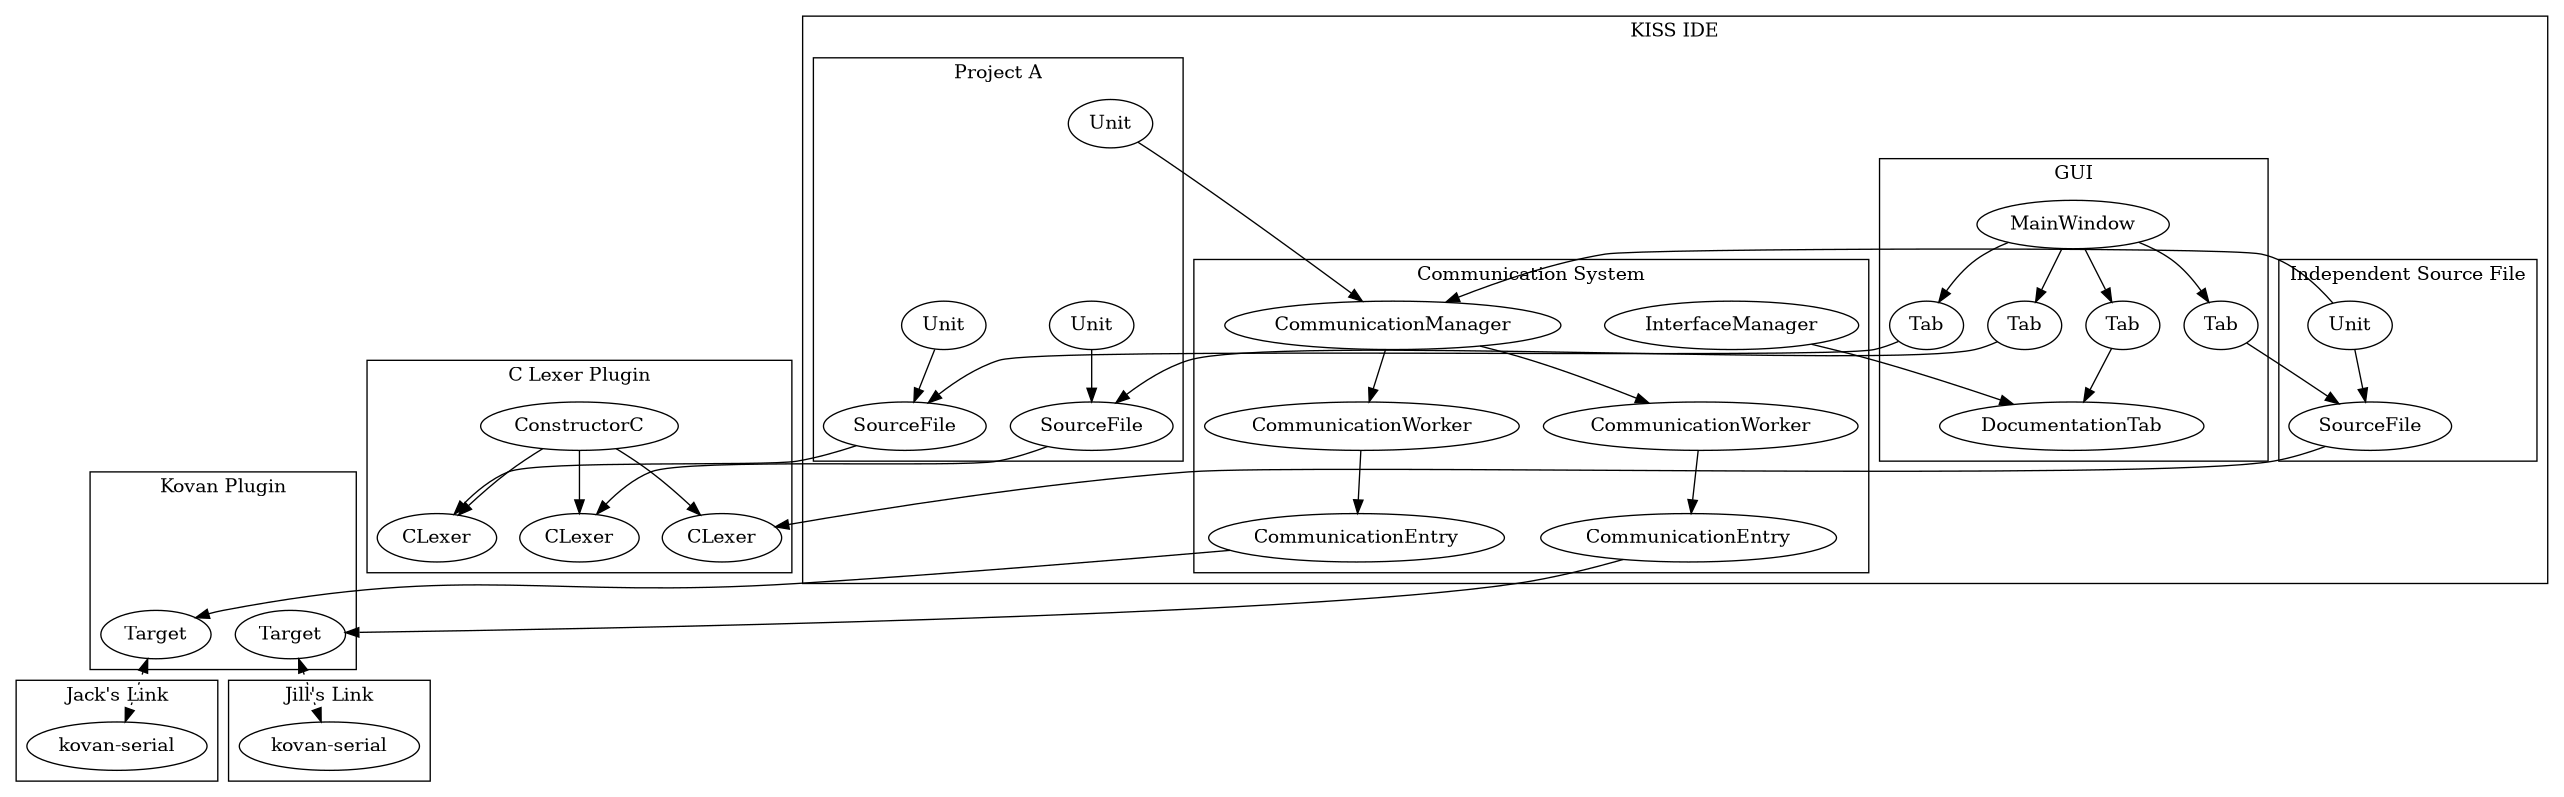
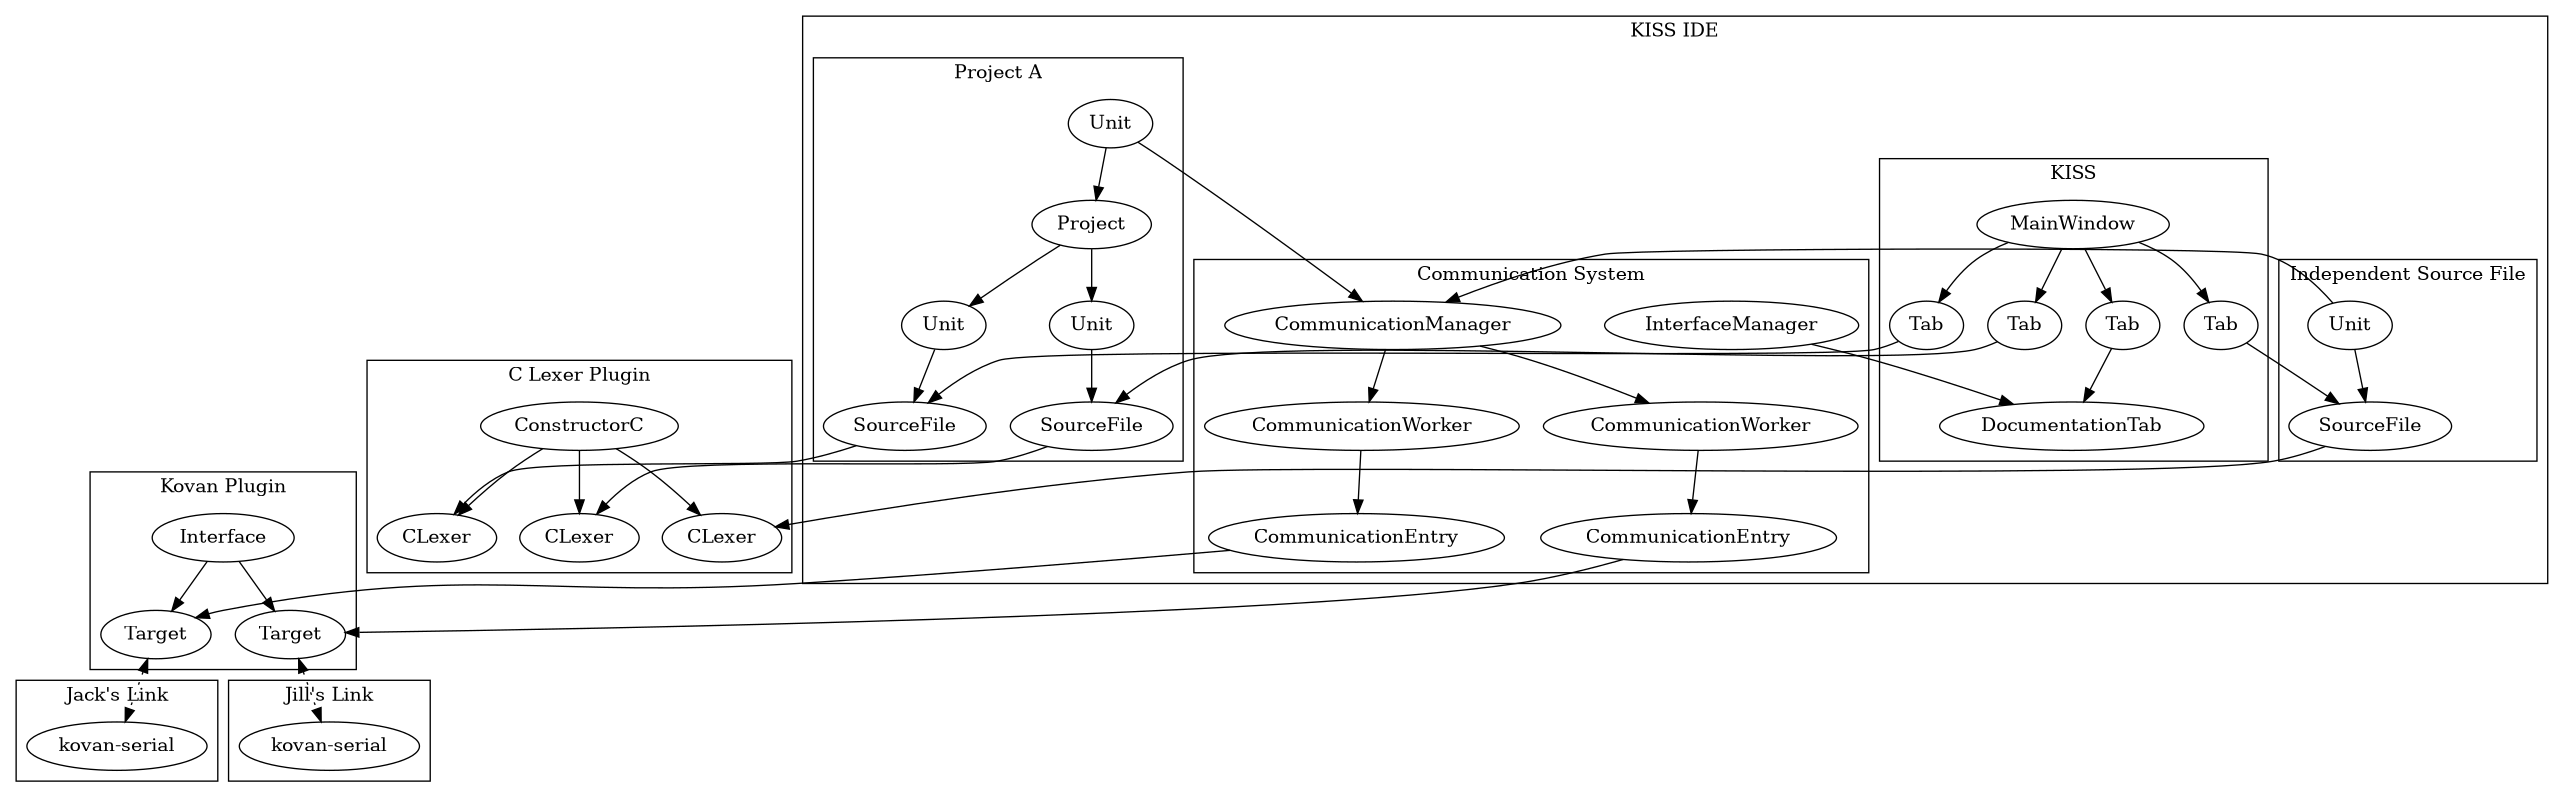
(2074, 174) -> (2074, 174)
none -> (1092, 225)
none -> (223, 538)
